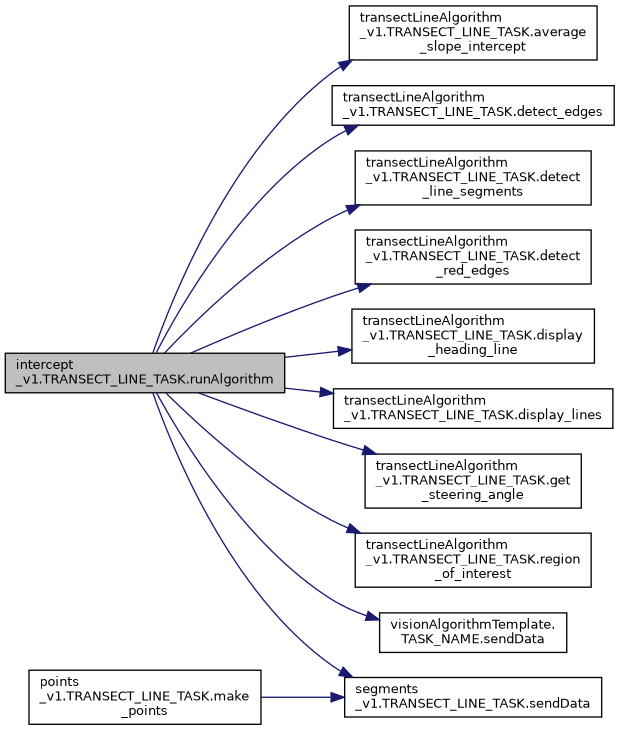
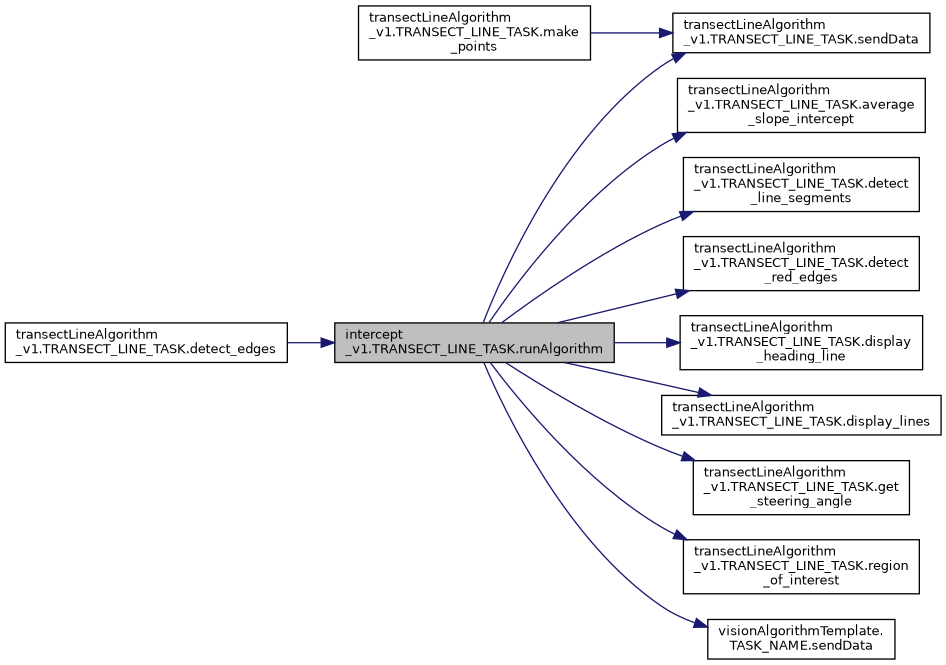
(236, 229) -> (304, 343)
(145, 697) -> (474, 33)
(473, 697) -> (801, 33)
